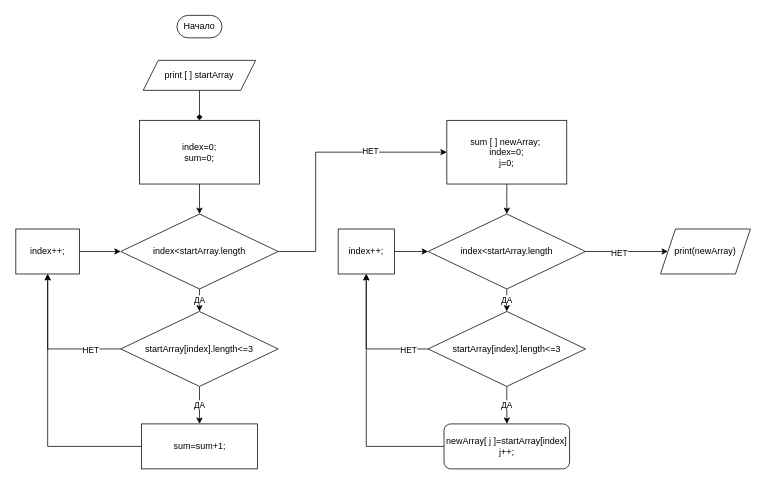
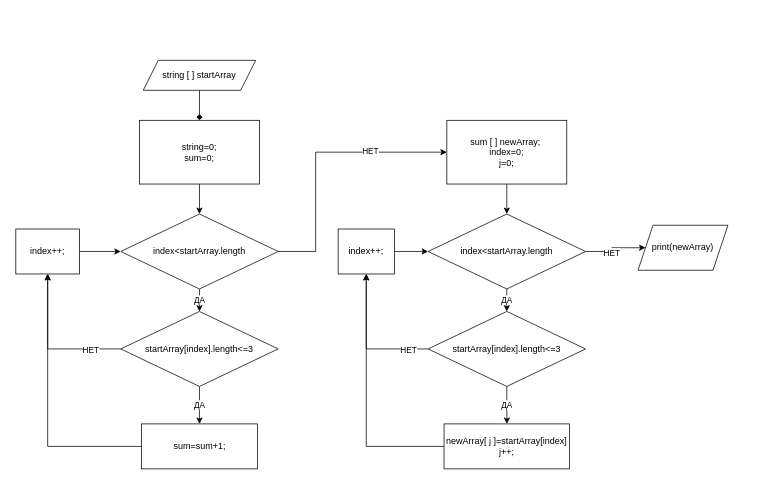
(199, 27) -> none
(199, 75) -> (199, 75)
(199, 153) -> (199, 153)
(705, 252) -> (683, 248)
(507, 447) -> (507, 447)
